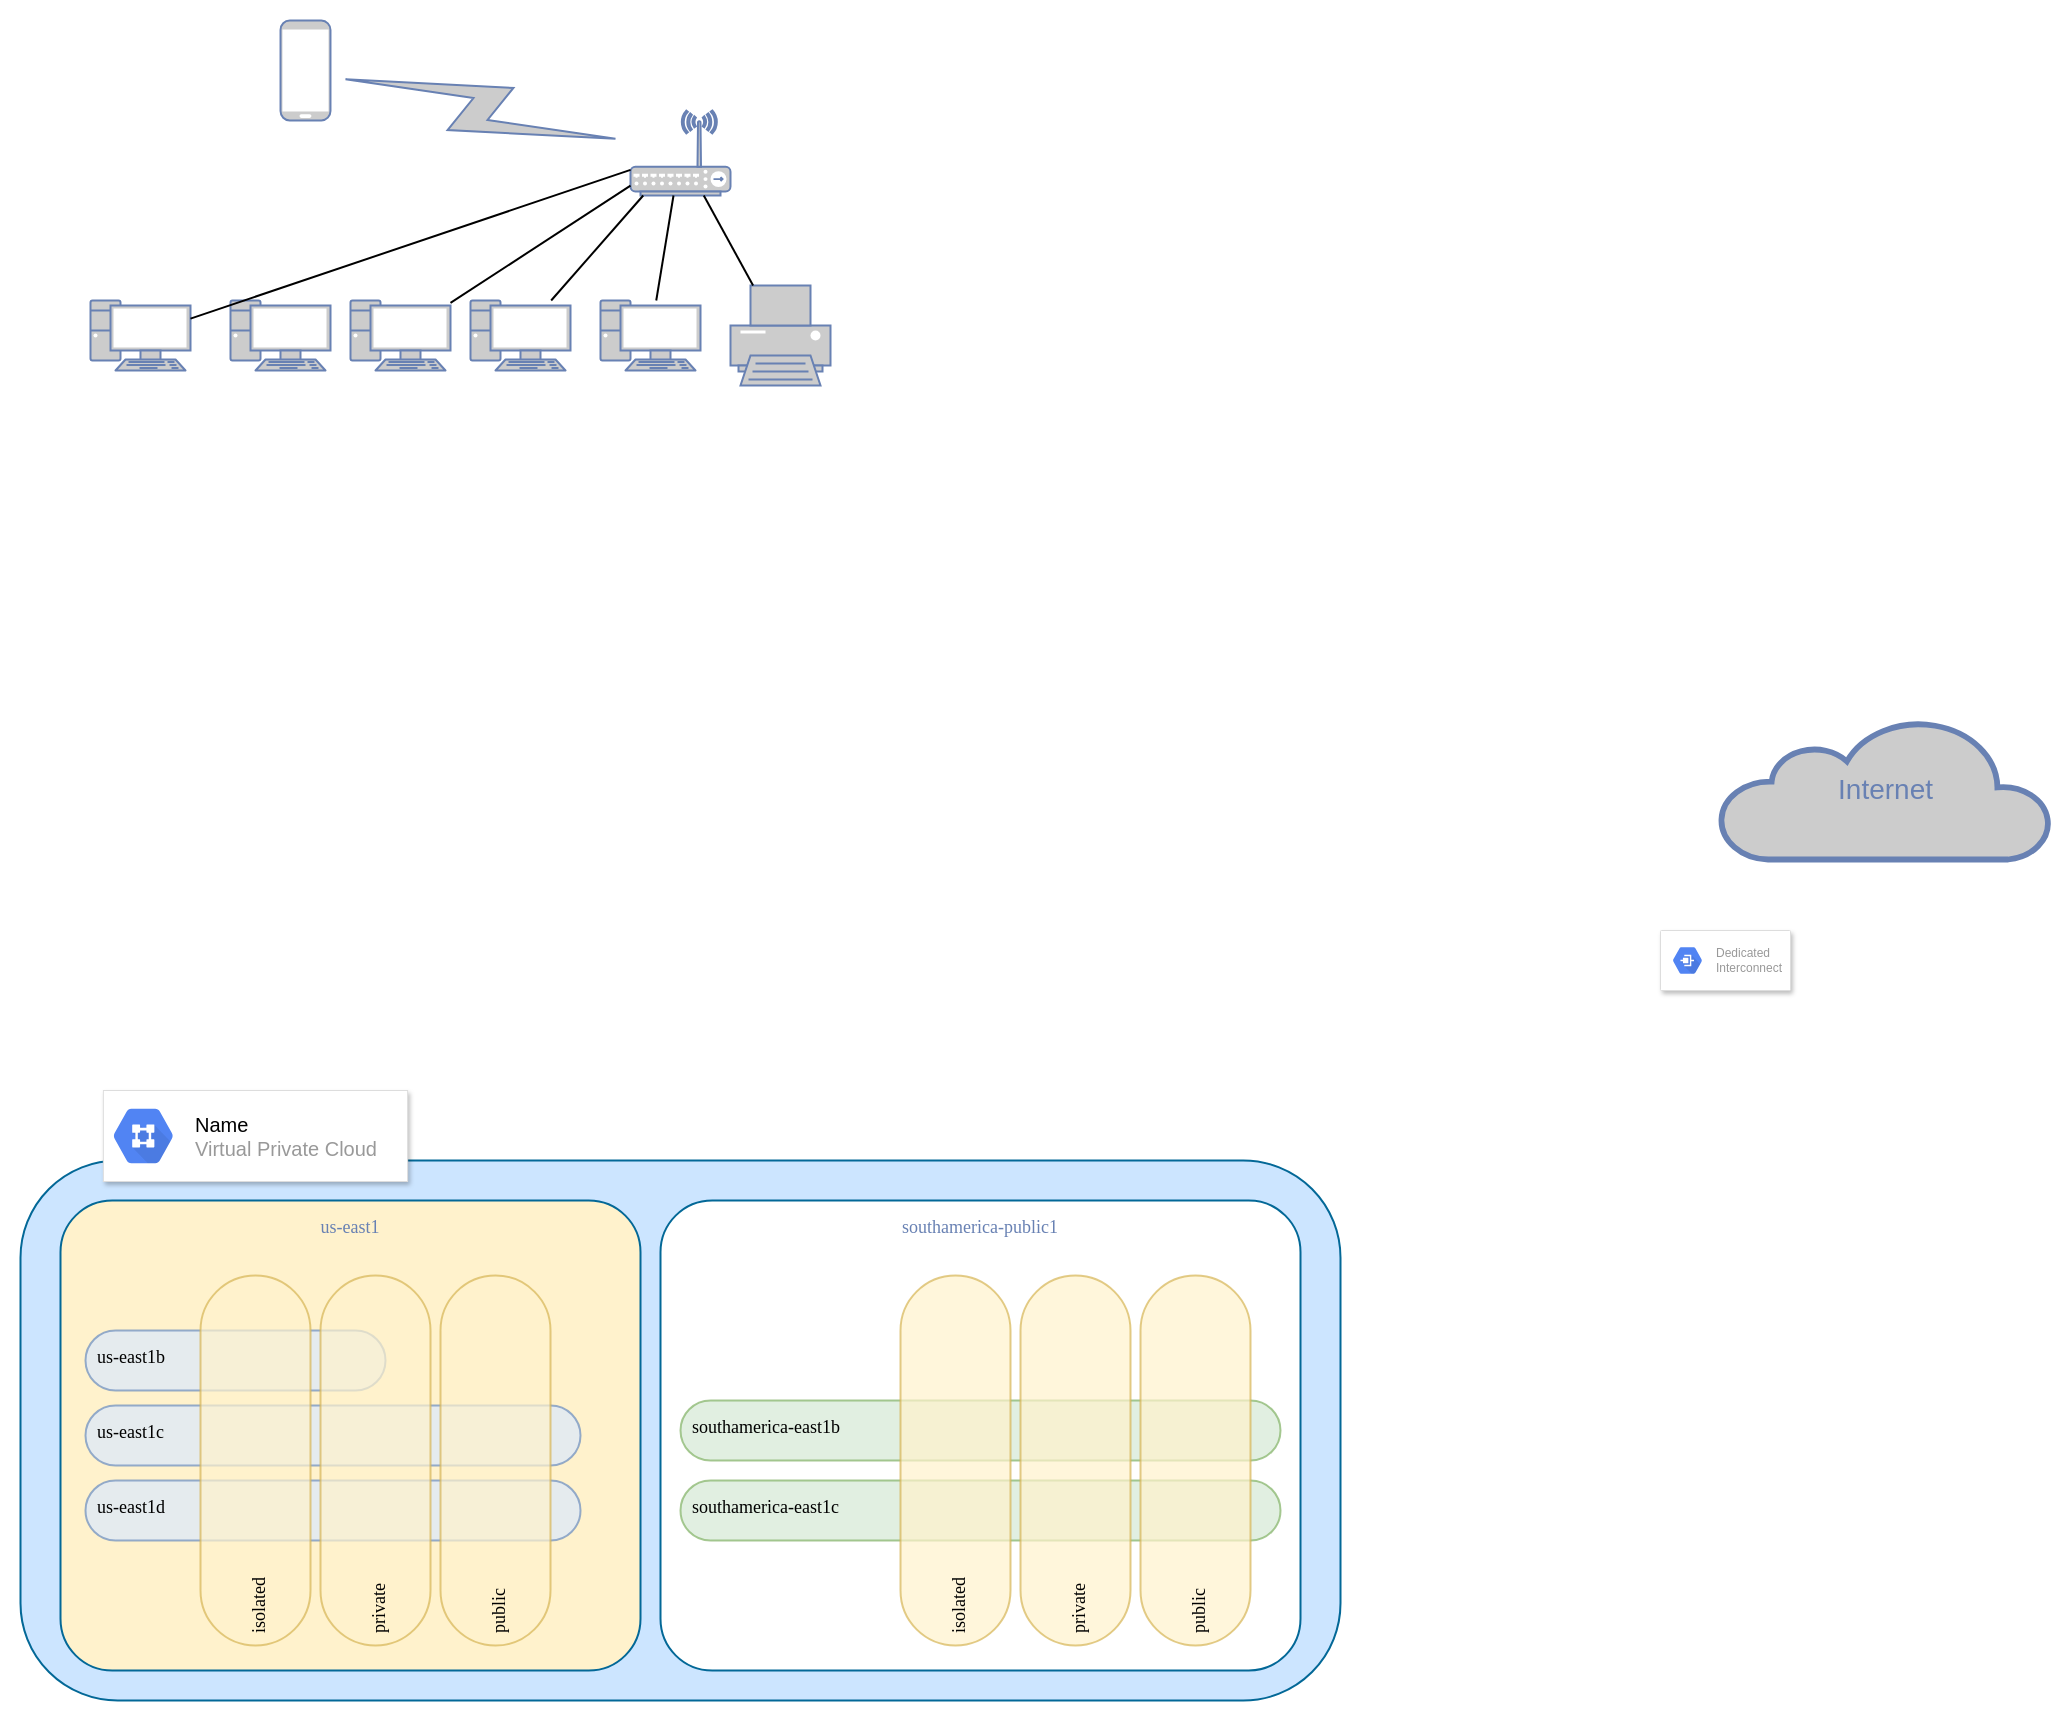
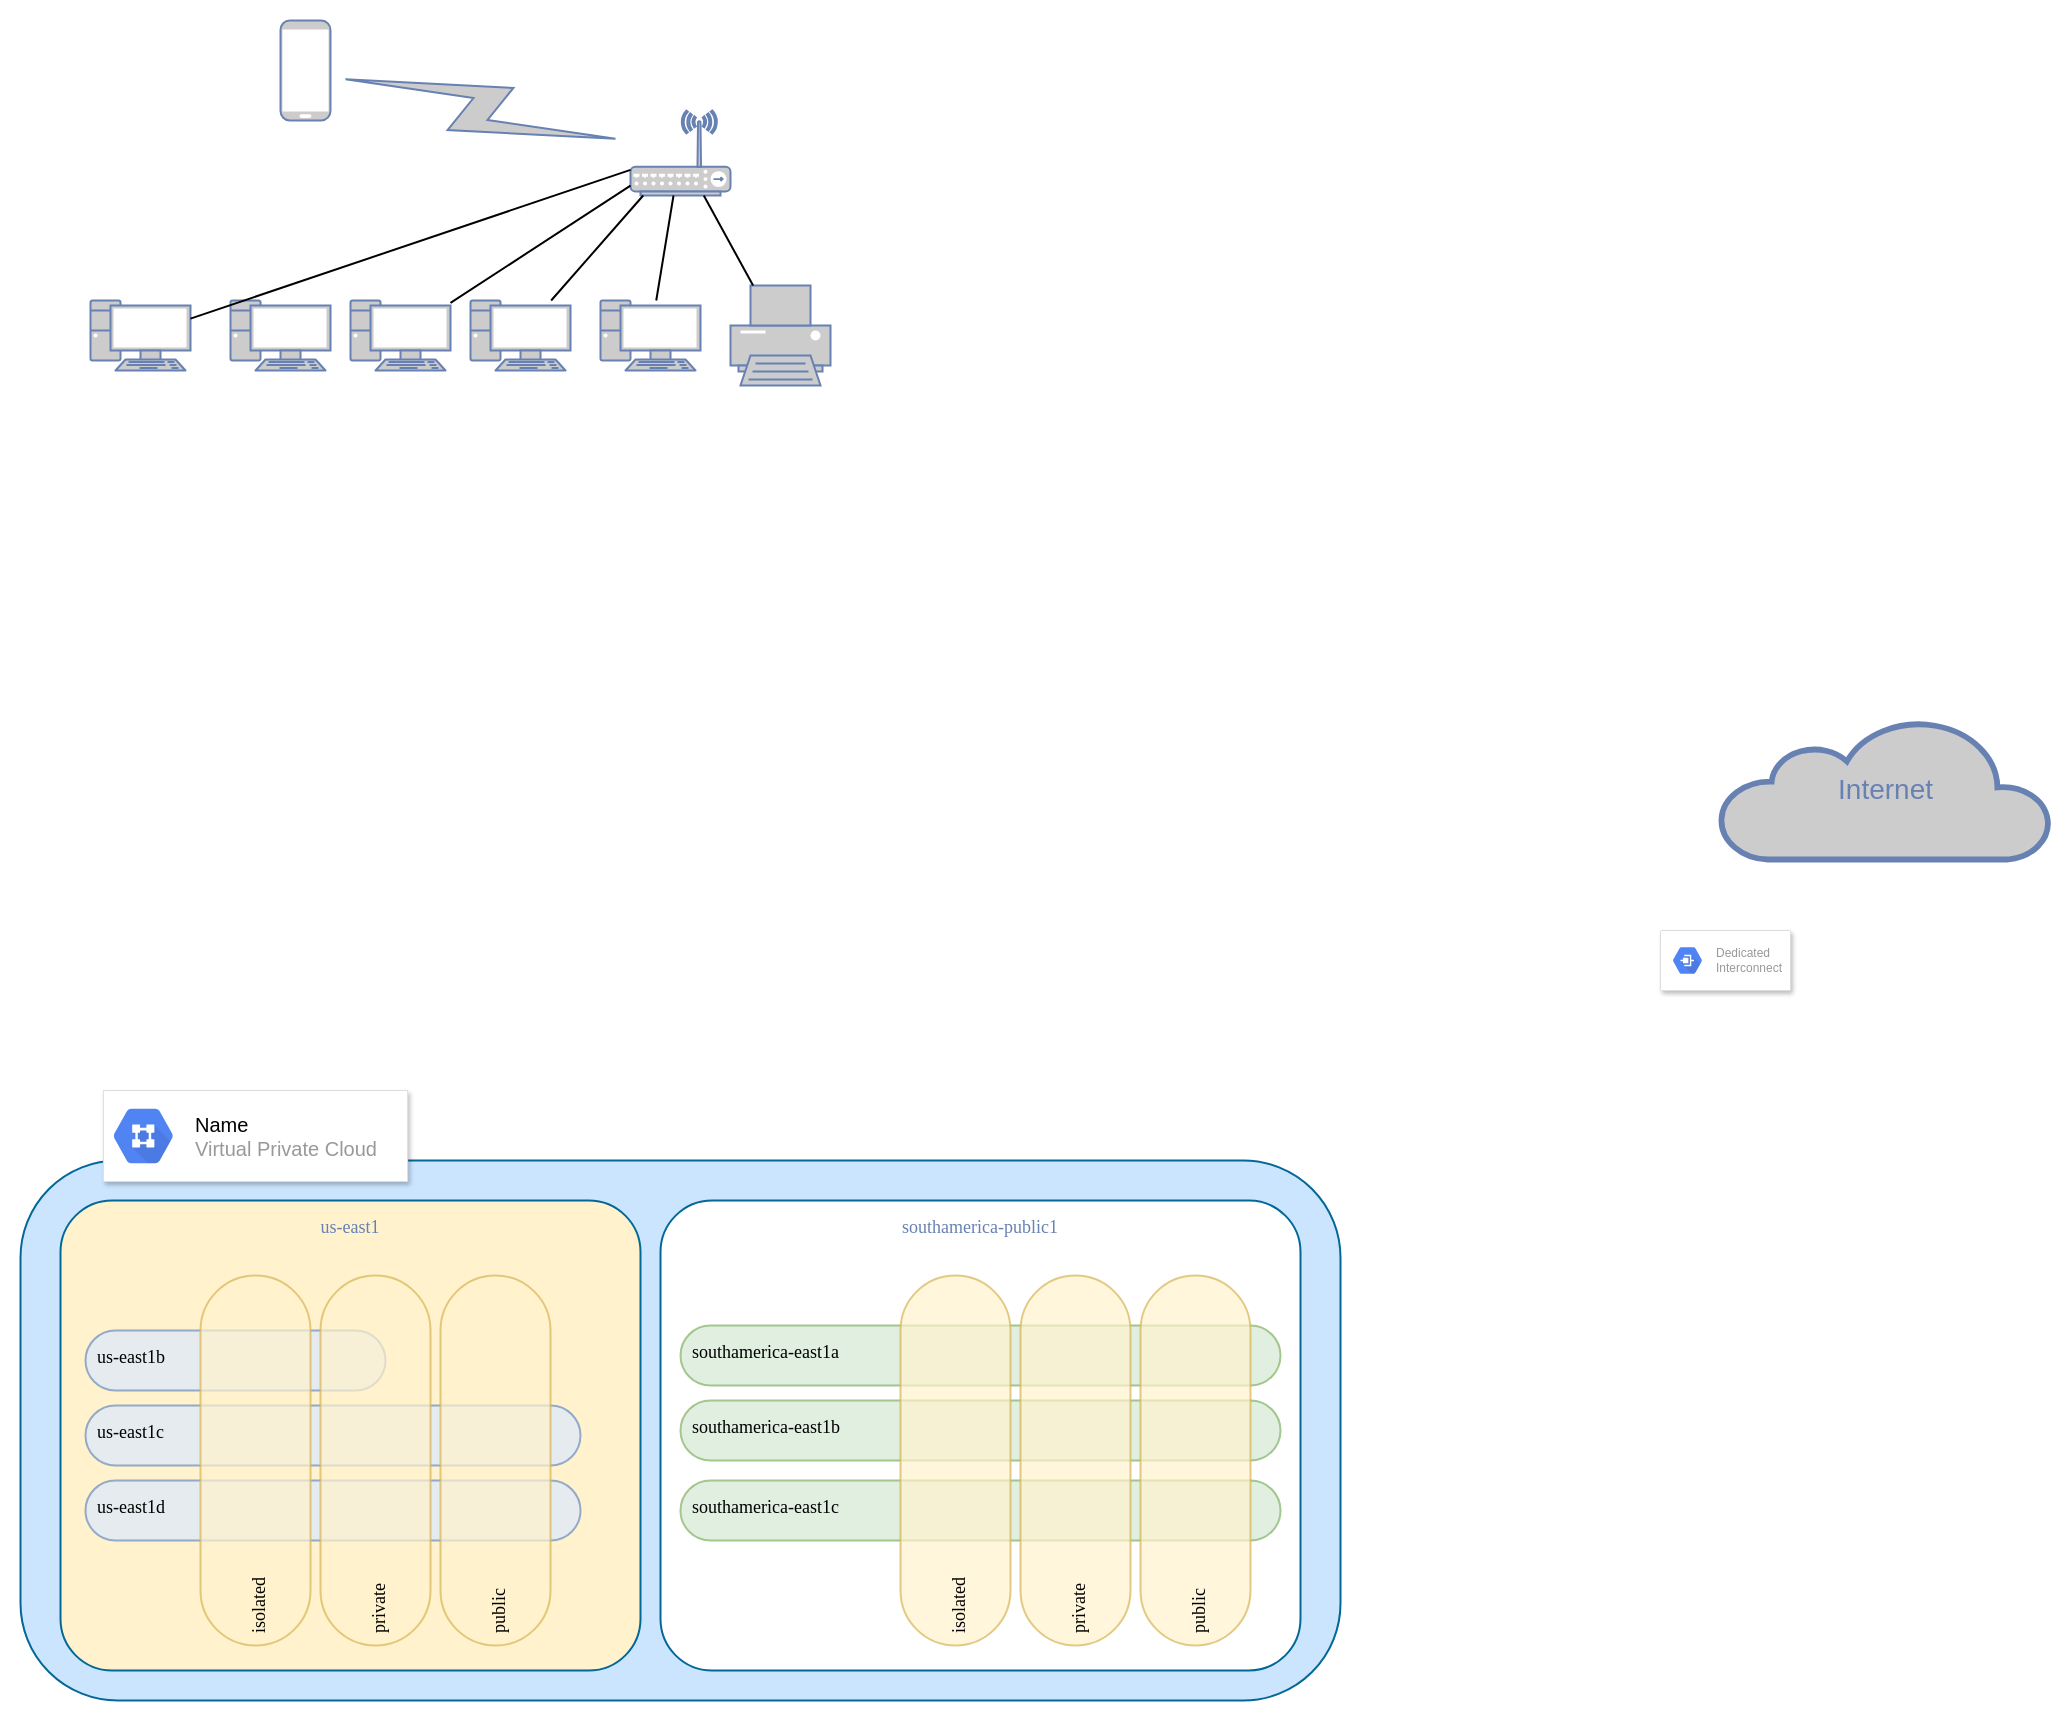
none -> (981, 1356)
